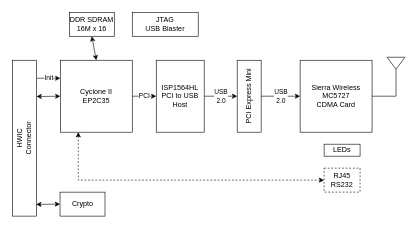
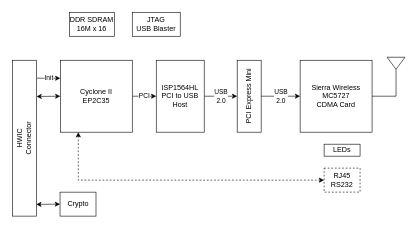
(165, 24) -> (156, 24)
(94, 48) -> none
(83, 204) -> (78, 204)
